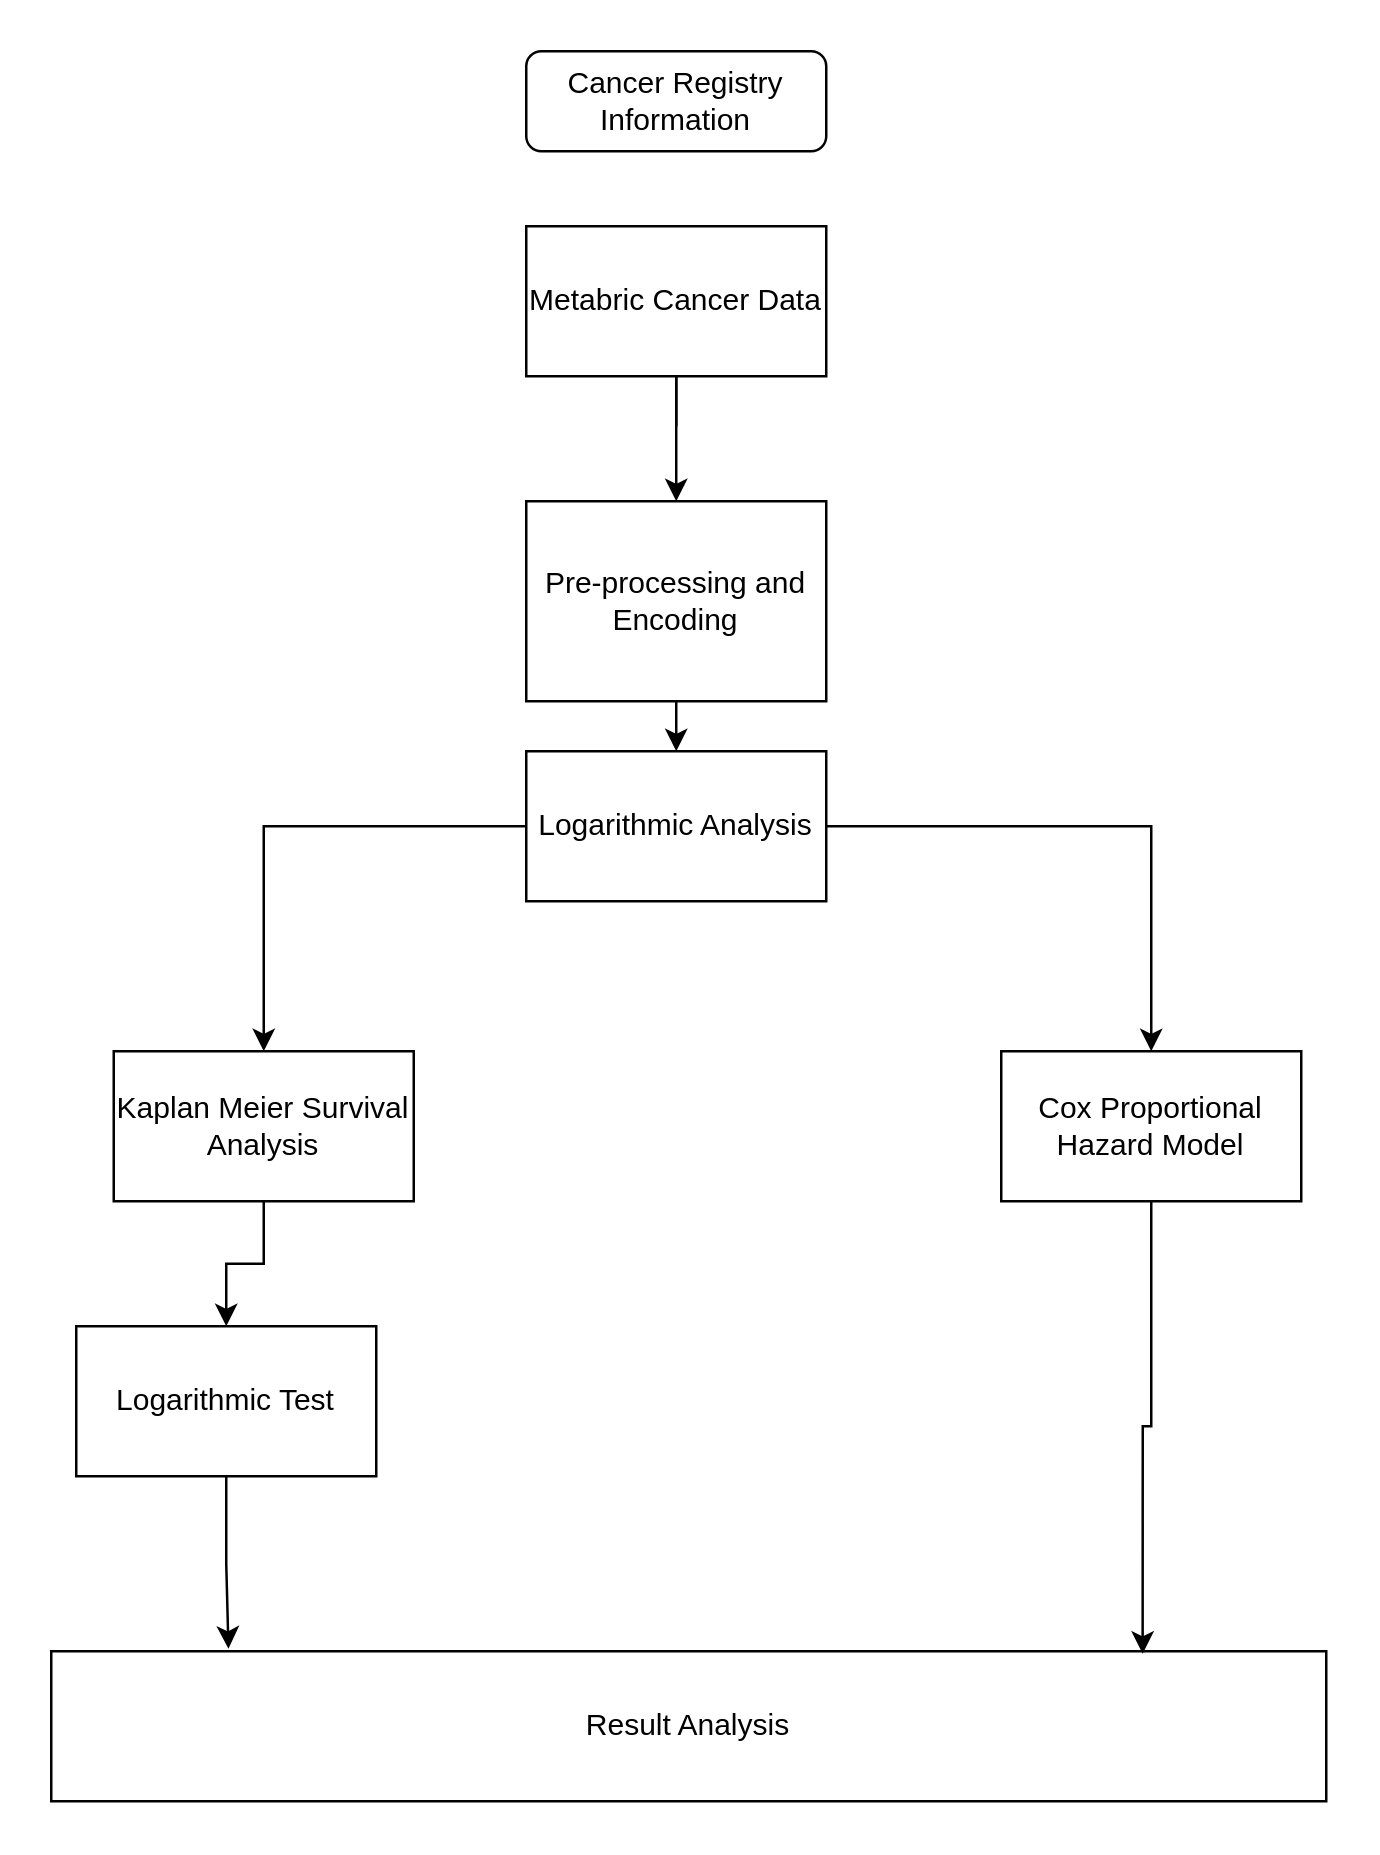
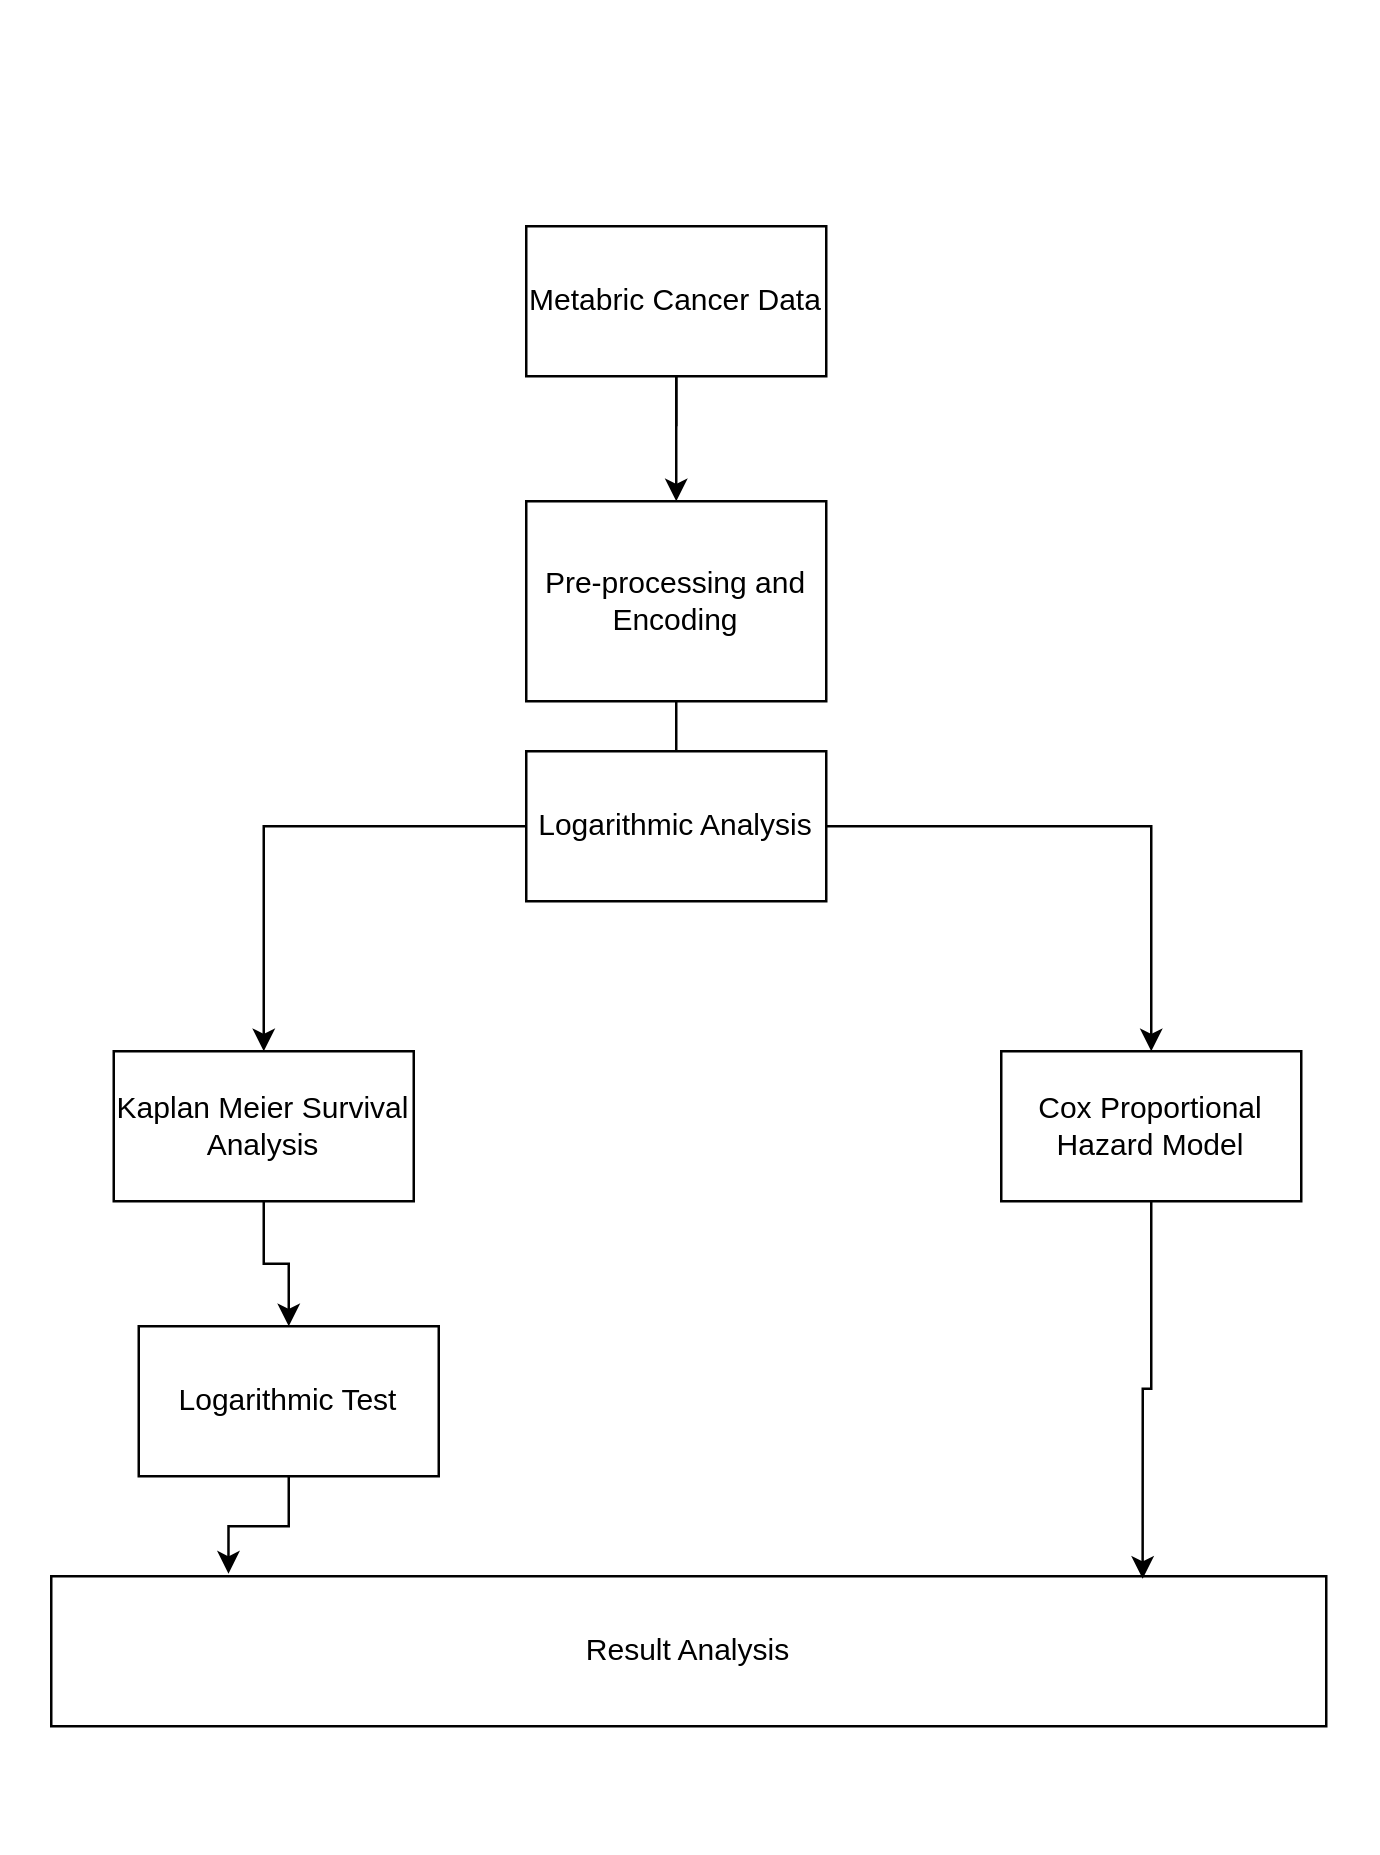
(676, 101) -> none
(676, 733) -> (676, 740)
(226, 1401) -> (289, 1401)
(689, 1726) -> (689, 1651)
